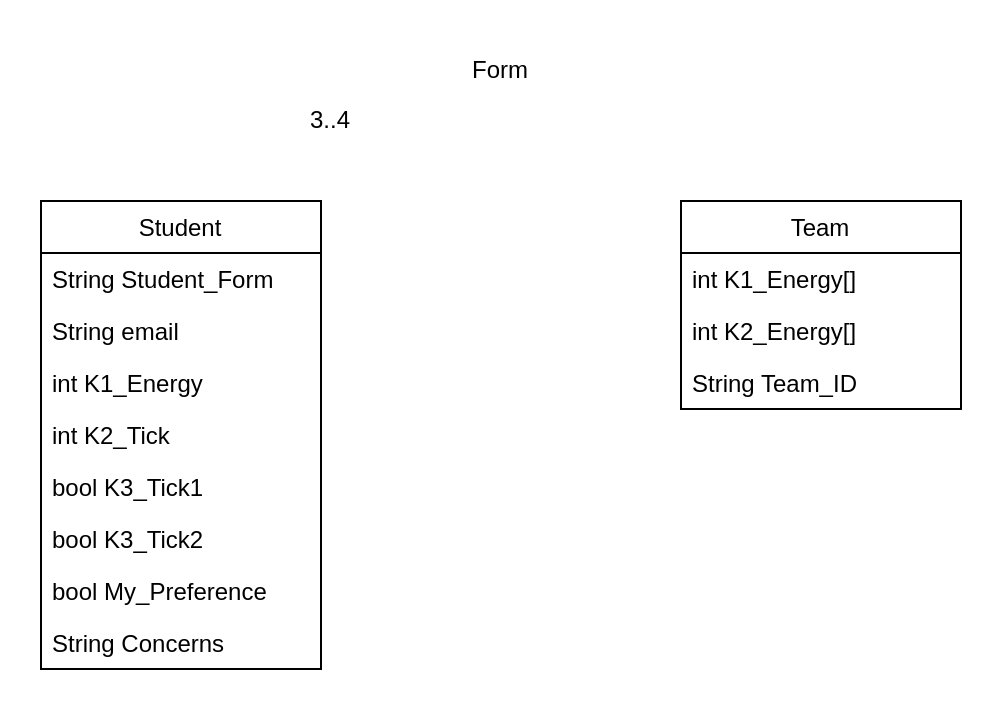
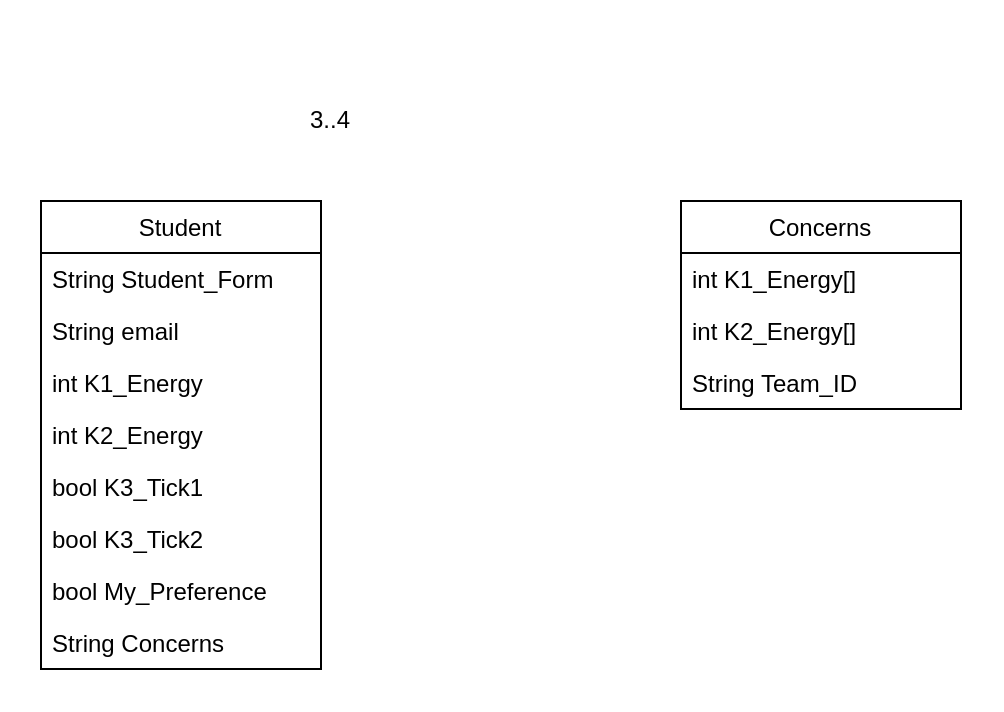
(501, 71) -> none
(820, 228) -> (820, 228)
(117, 436) -> (133, 436)
